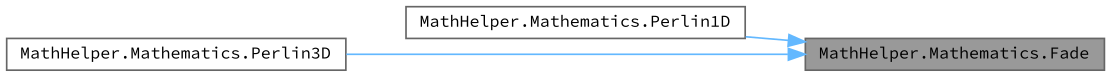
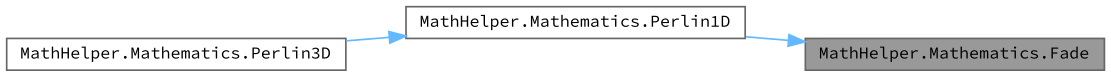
(567, 54) -> (368, 39)
